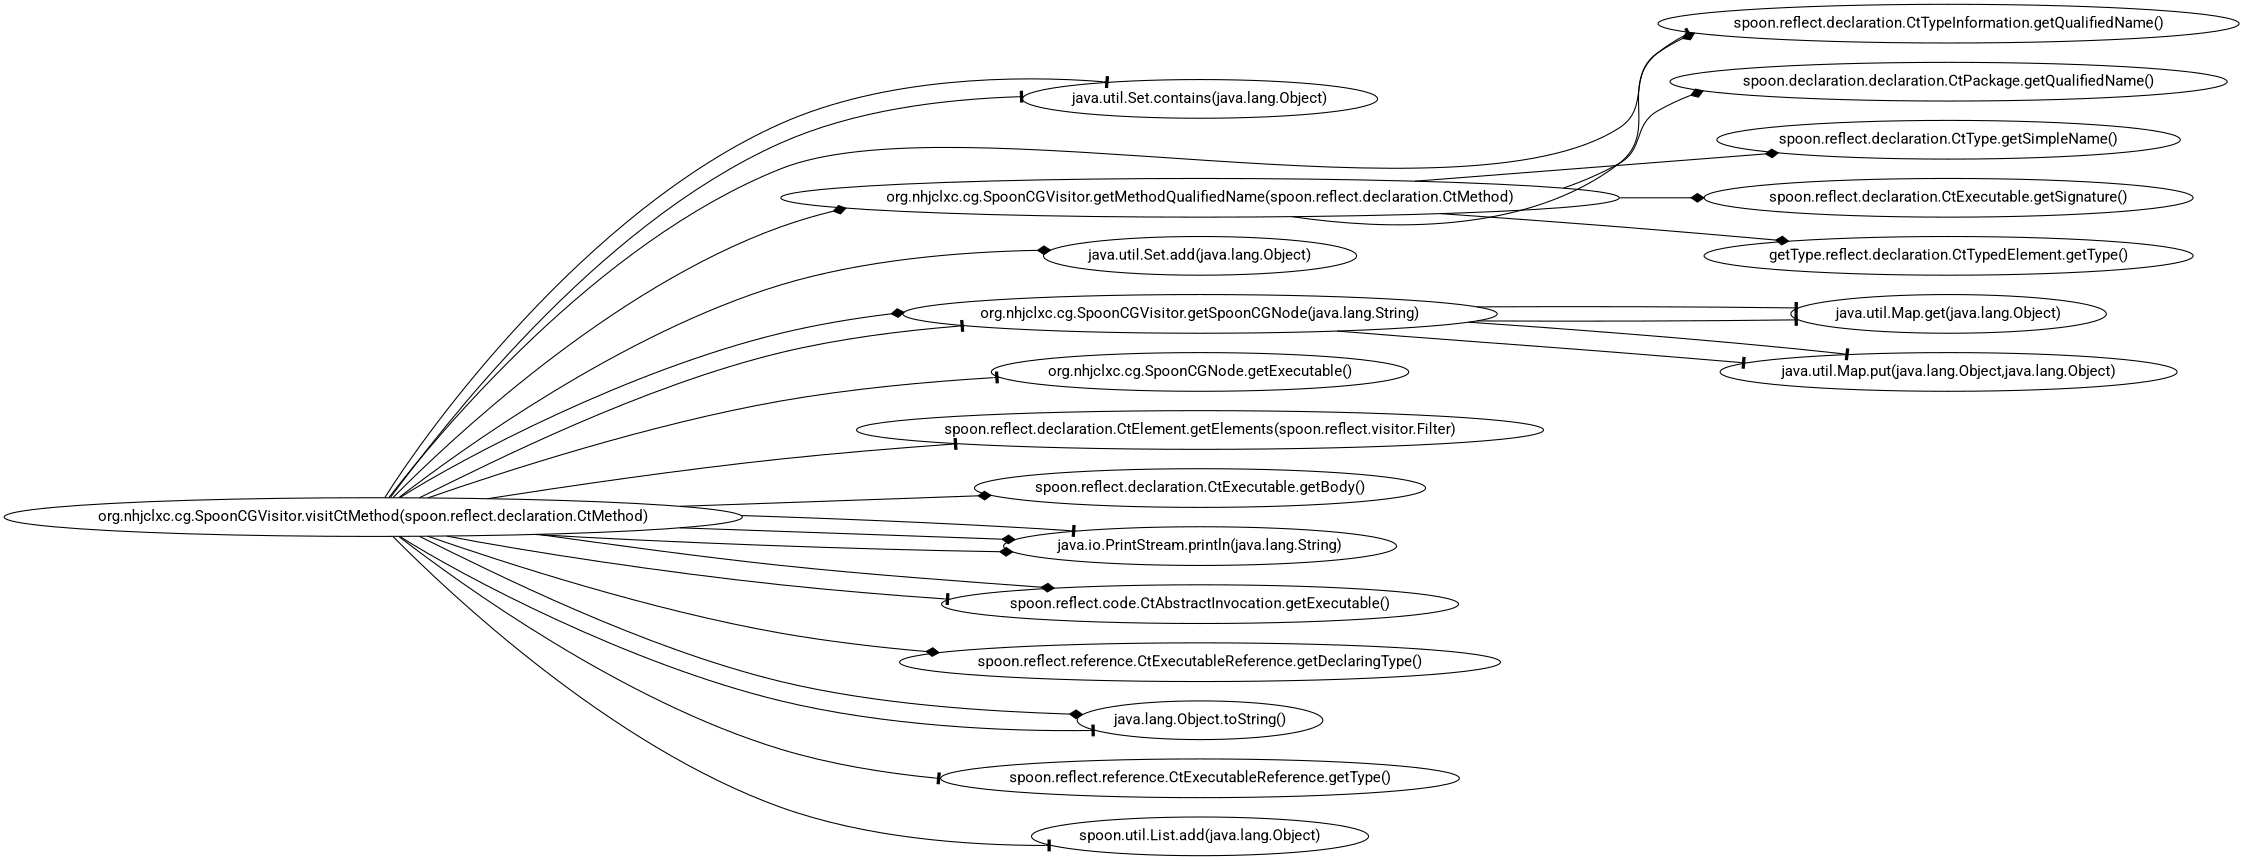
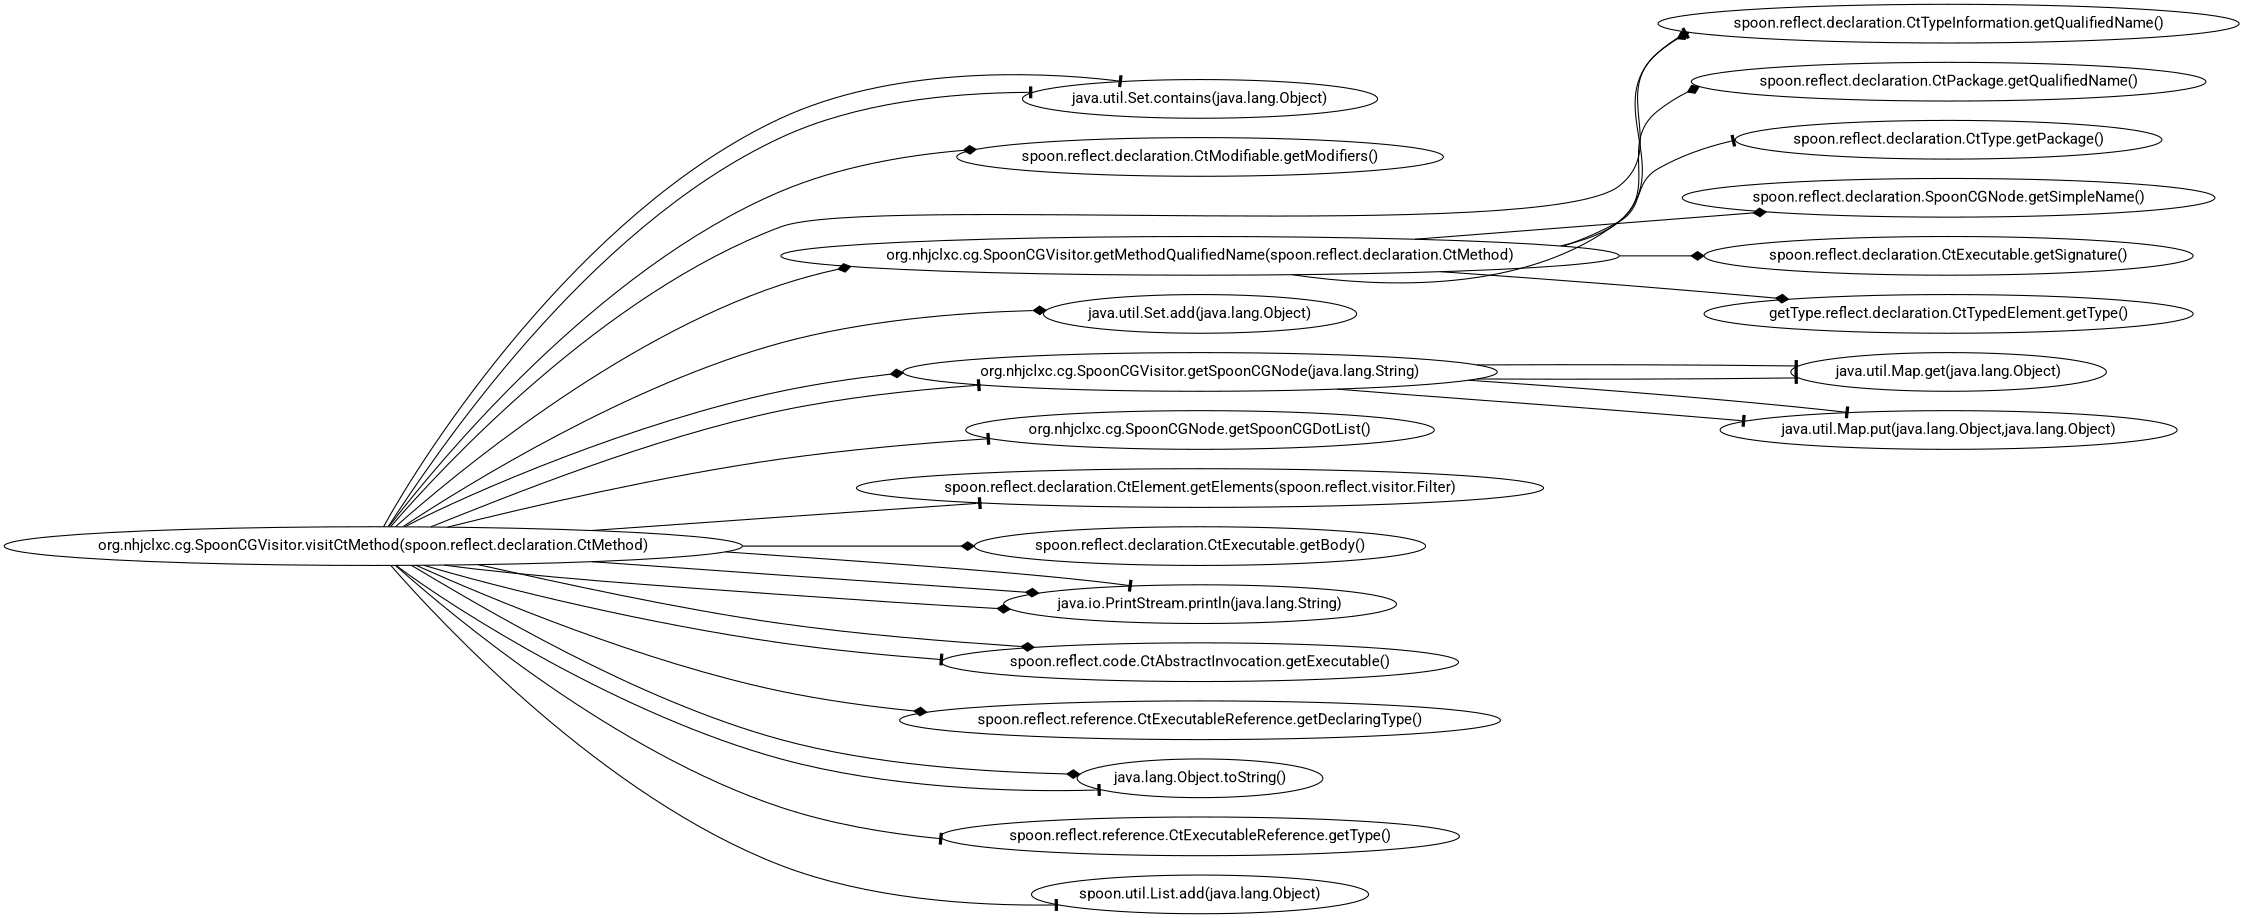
(1949, 82) -> (1949, 82)
none -> (1949, 140)
(1949, 140) -> (1949, 198)
none -> (1200, 157)
(1200, 372) -> (1200, 430)
